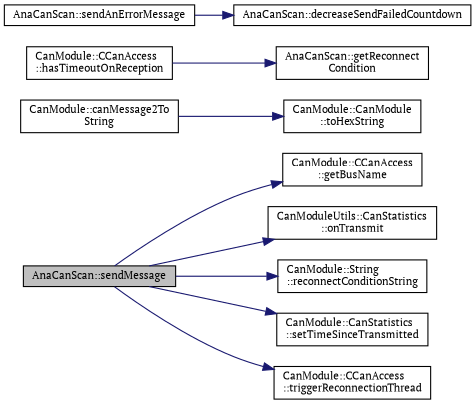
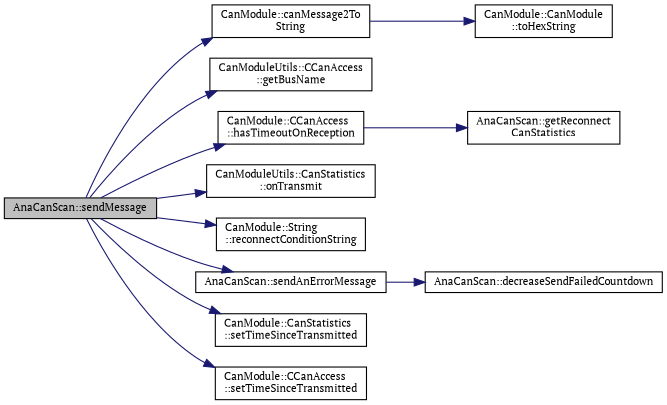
(352, 63) -> (544, 128)
none -> (134, 112)
none -> (157, 170)
(352, 170) -> (291, 74)
none -> (160, 248)
(352, 383) -> (291, 383)
